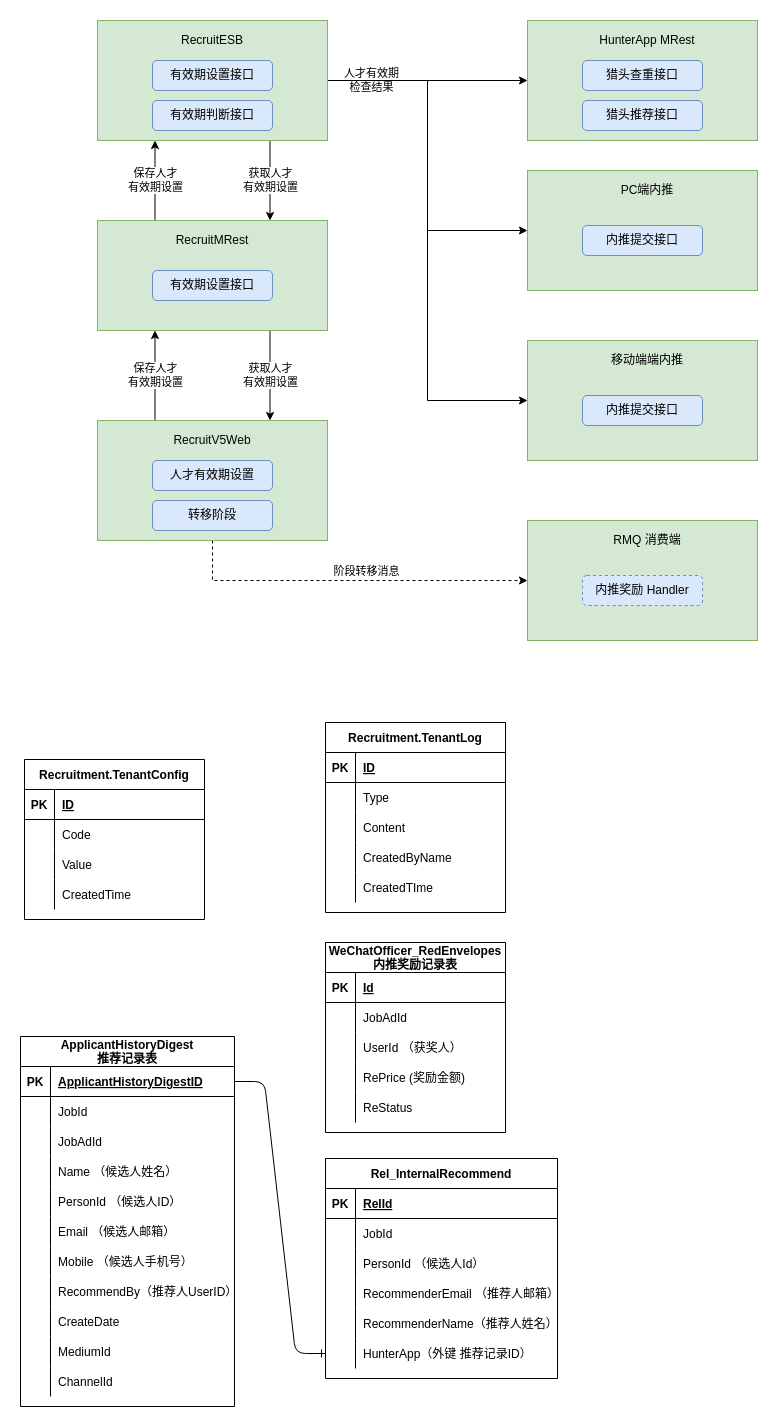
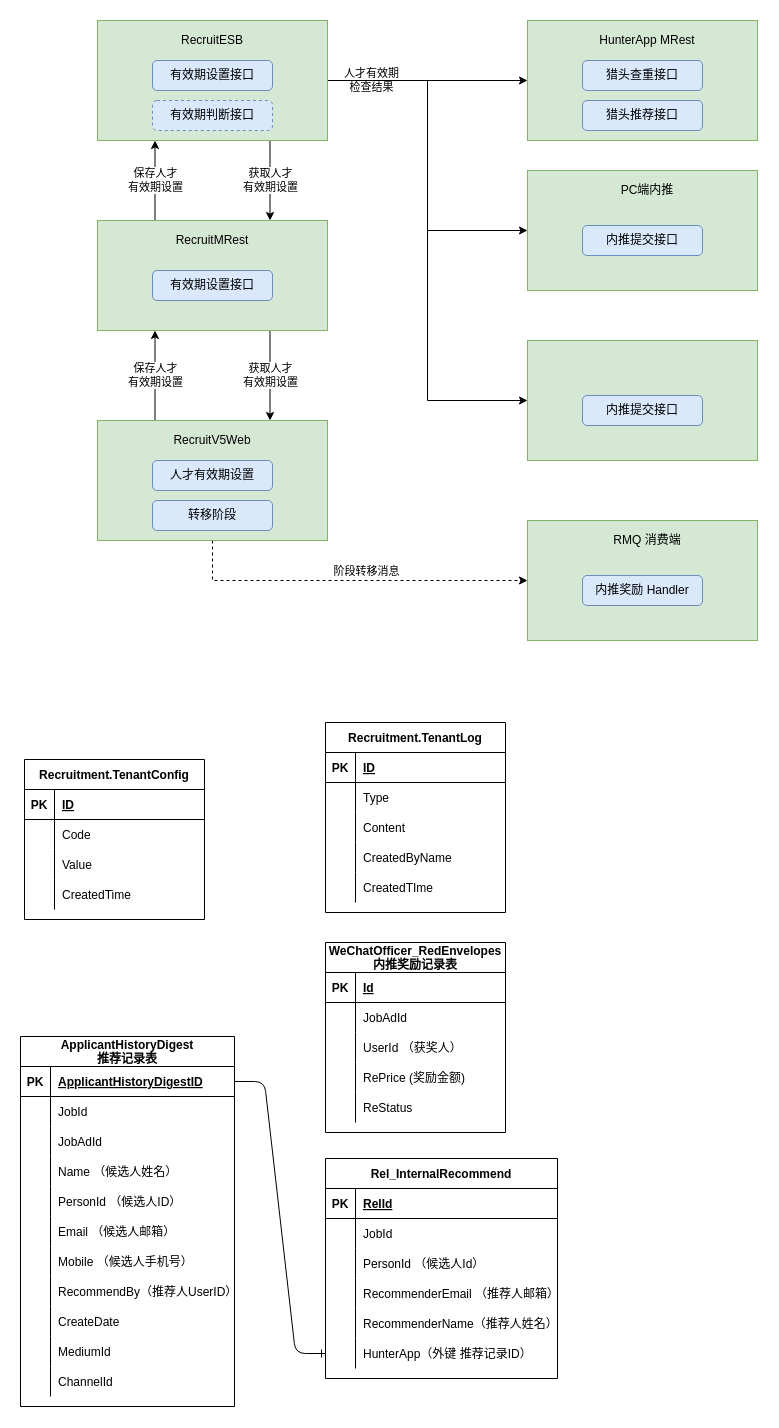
(213, 116) -> (213, 116)
(648, 361) -> none
(643, 591) -> (643, 591)
